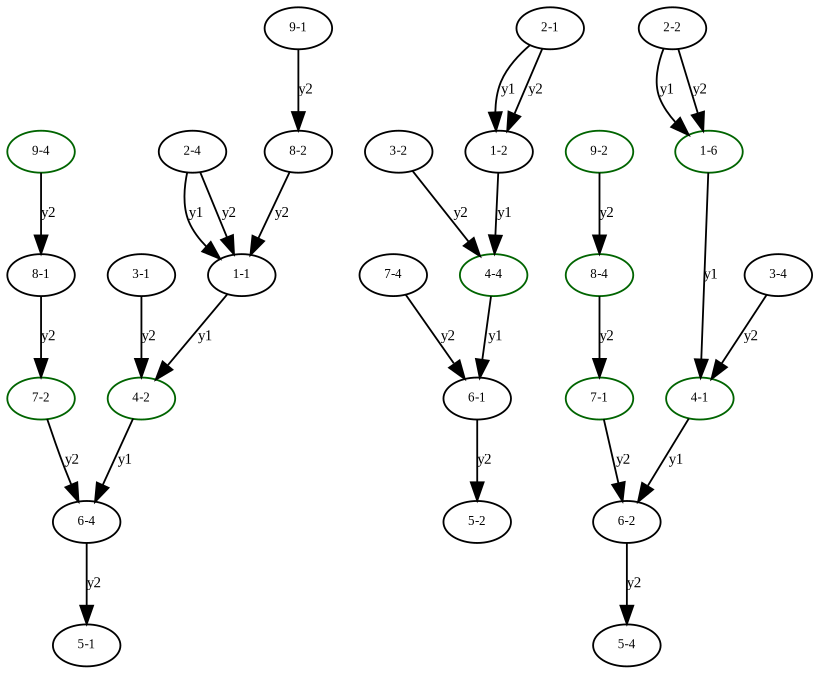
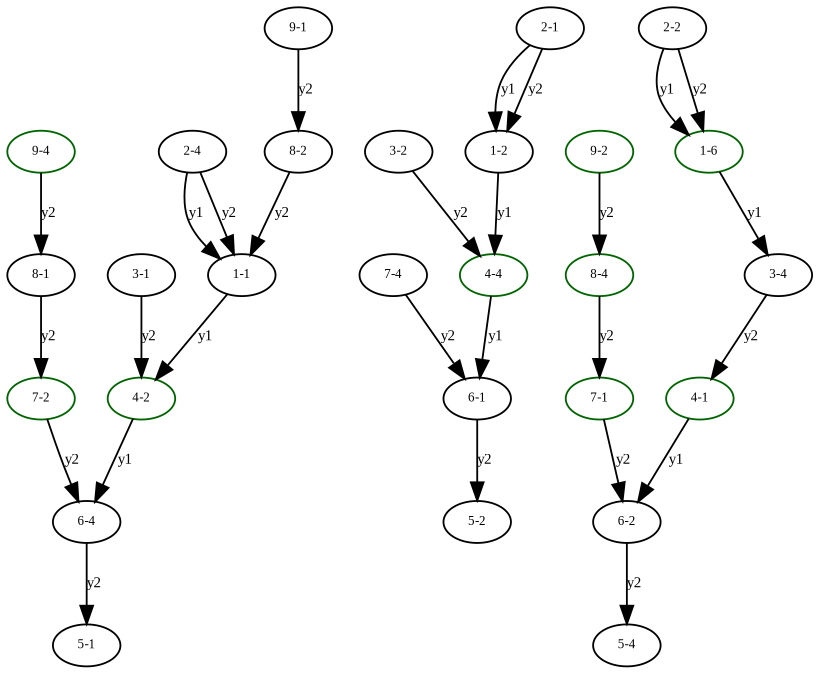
(705, 266) -> (739, 205)
